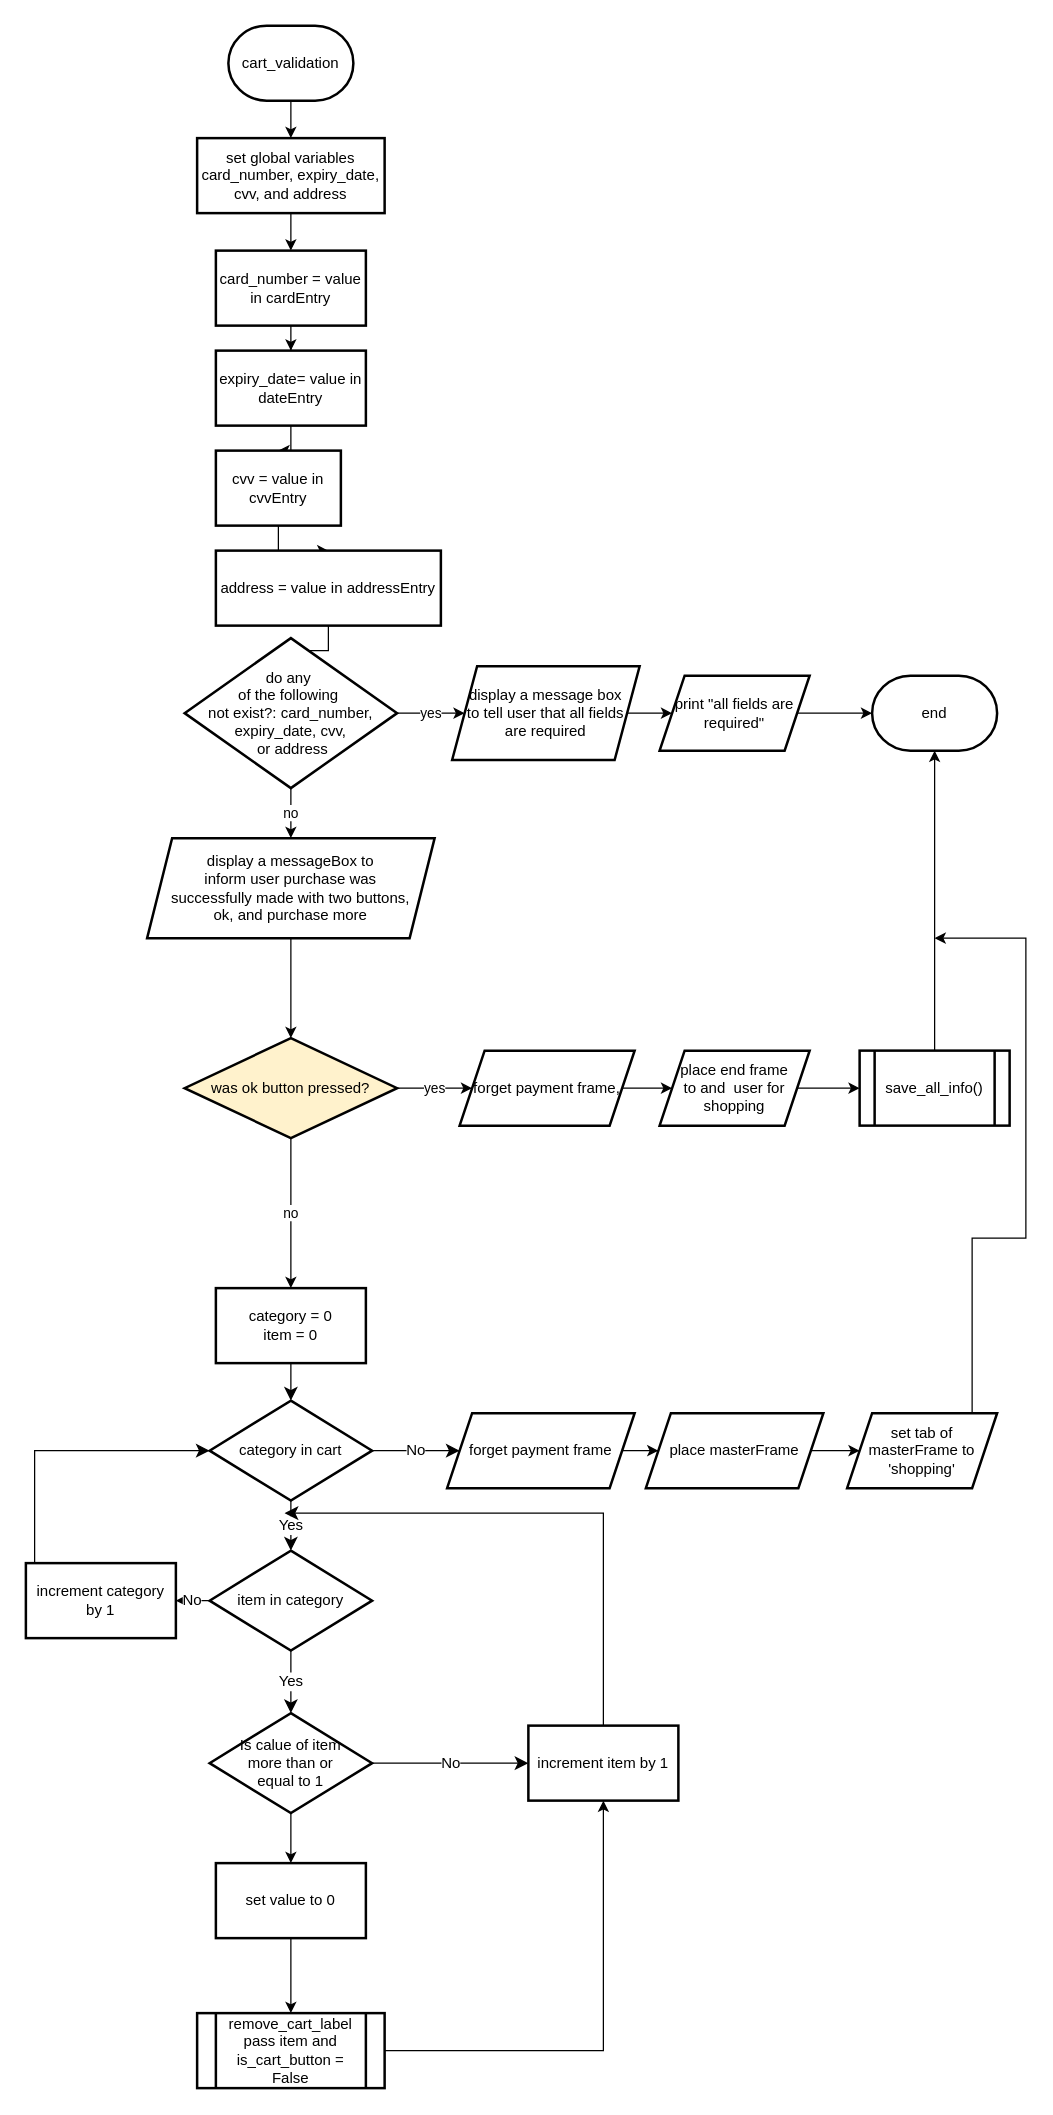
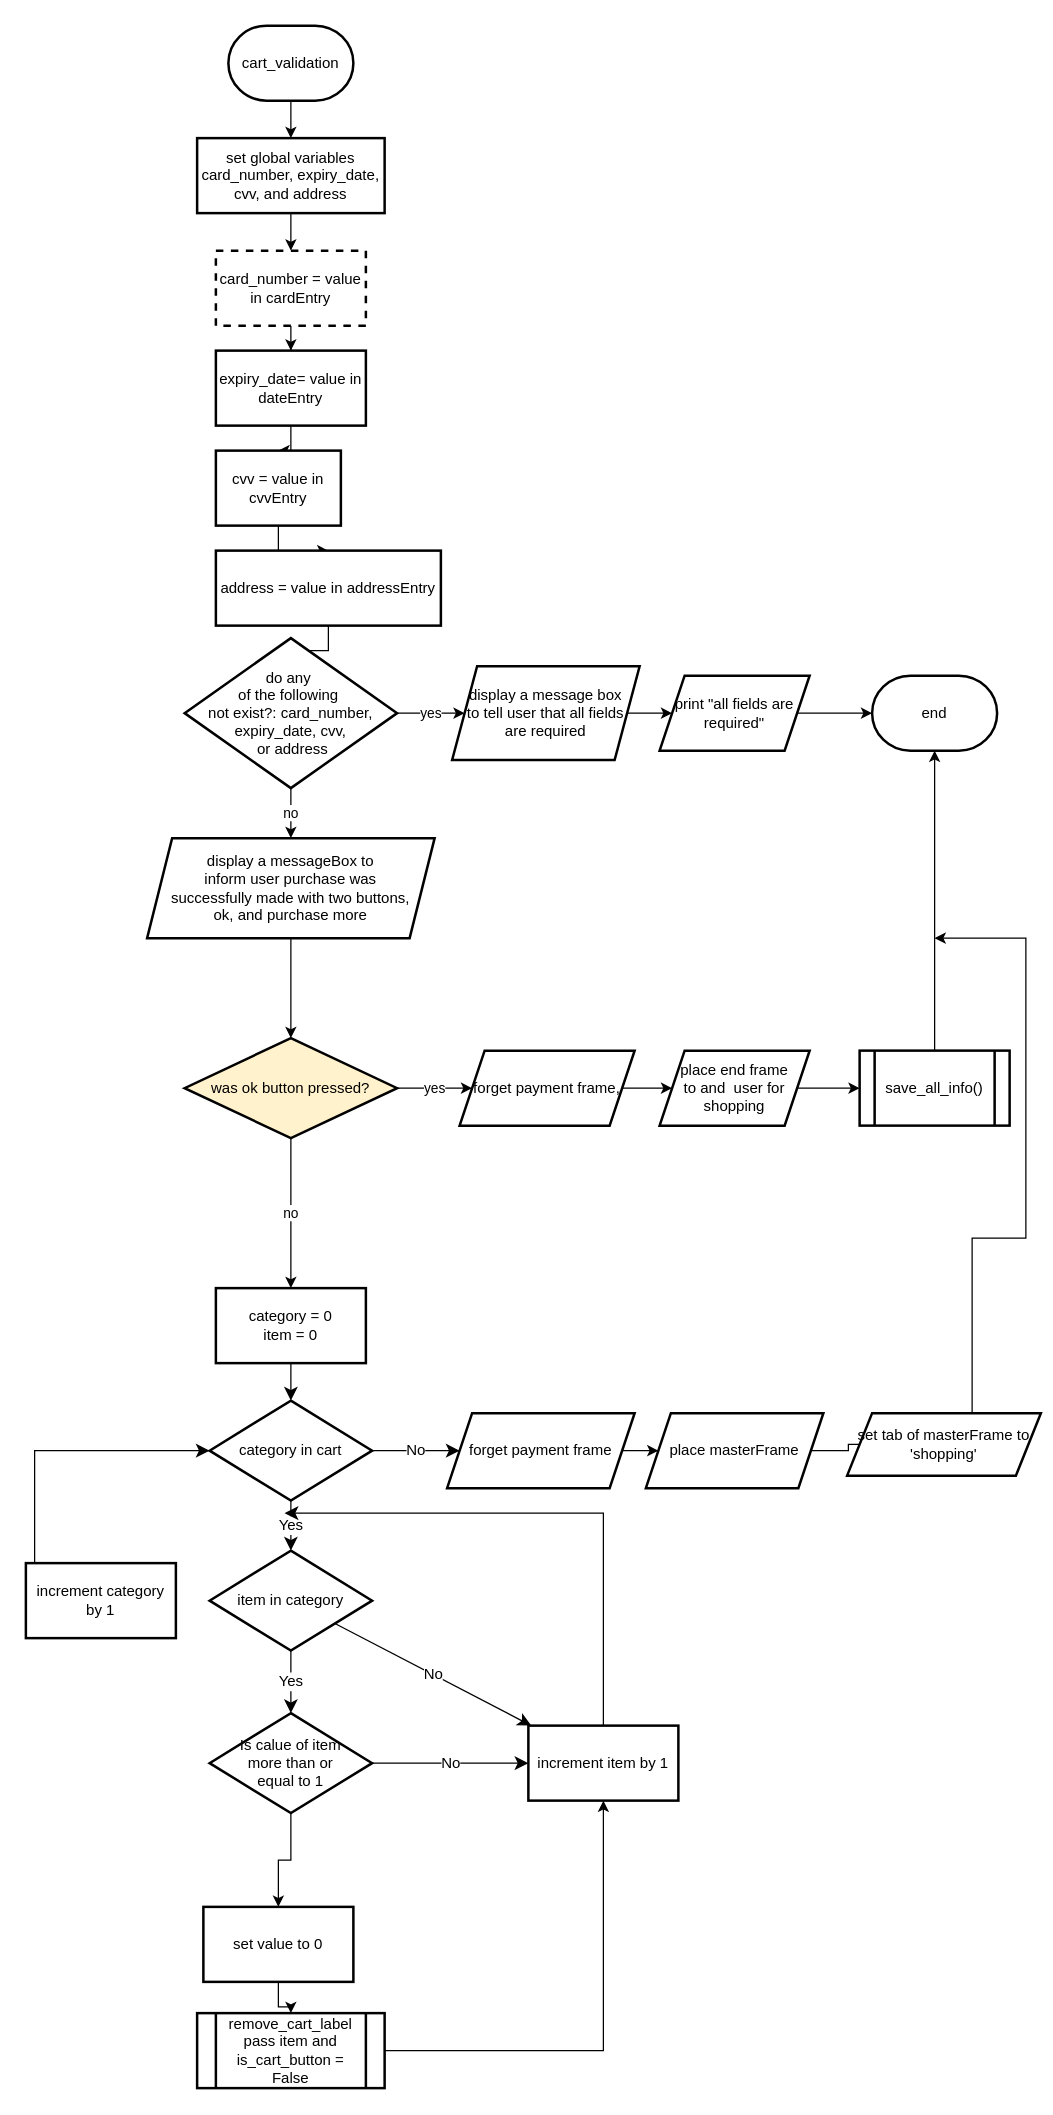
(291, 288) -> (291, 288)
(922, 1451) -> (944, 1444)
(198, 1601) -> (428, 1672)
(291, 1901) -> (278, 1944)
